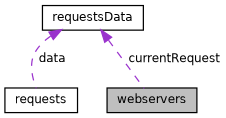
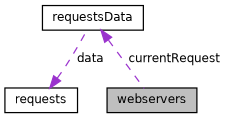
(33, 59) -> (73, 54)
